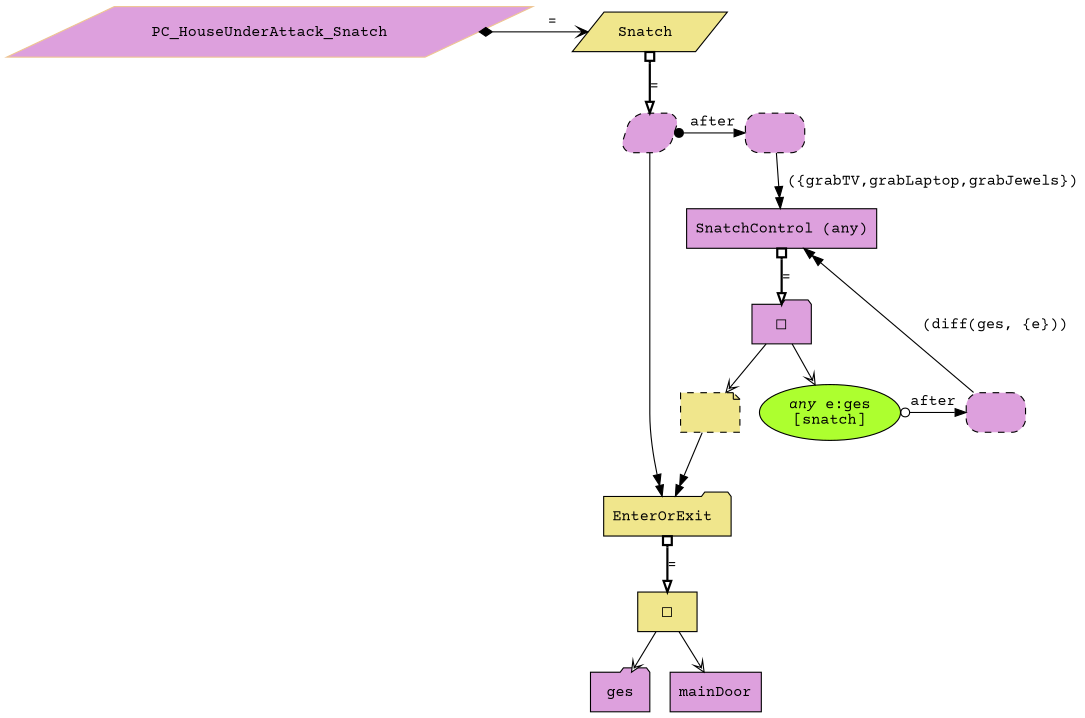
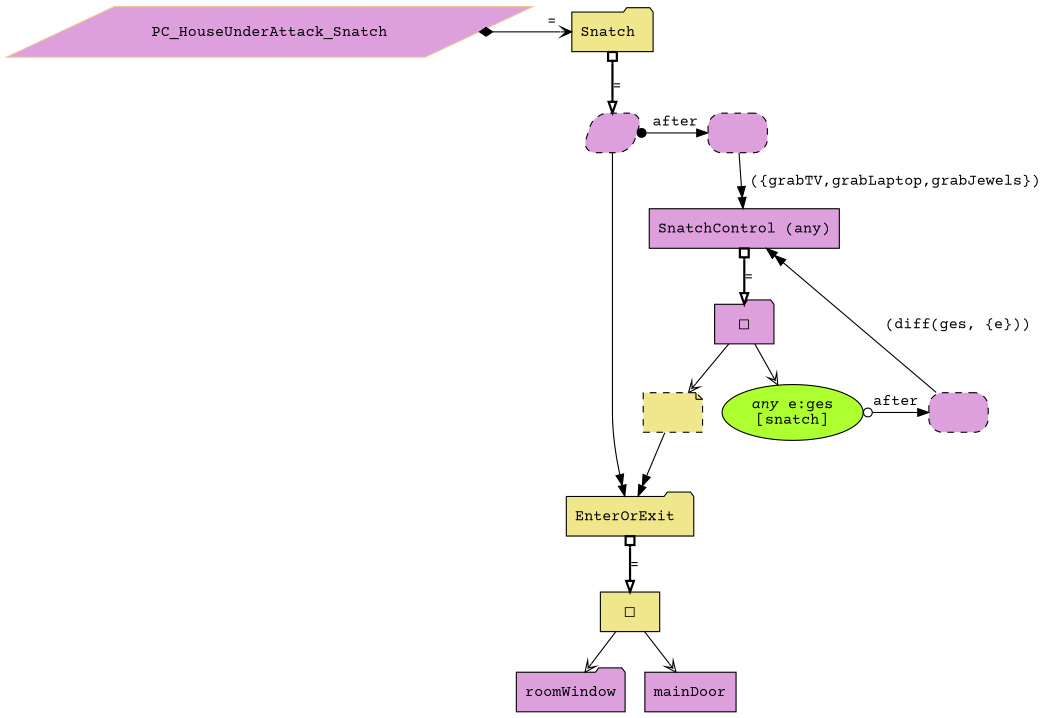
(650, 32) -> (612, 32)
(620, 692) -> (571, 692)
